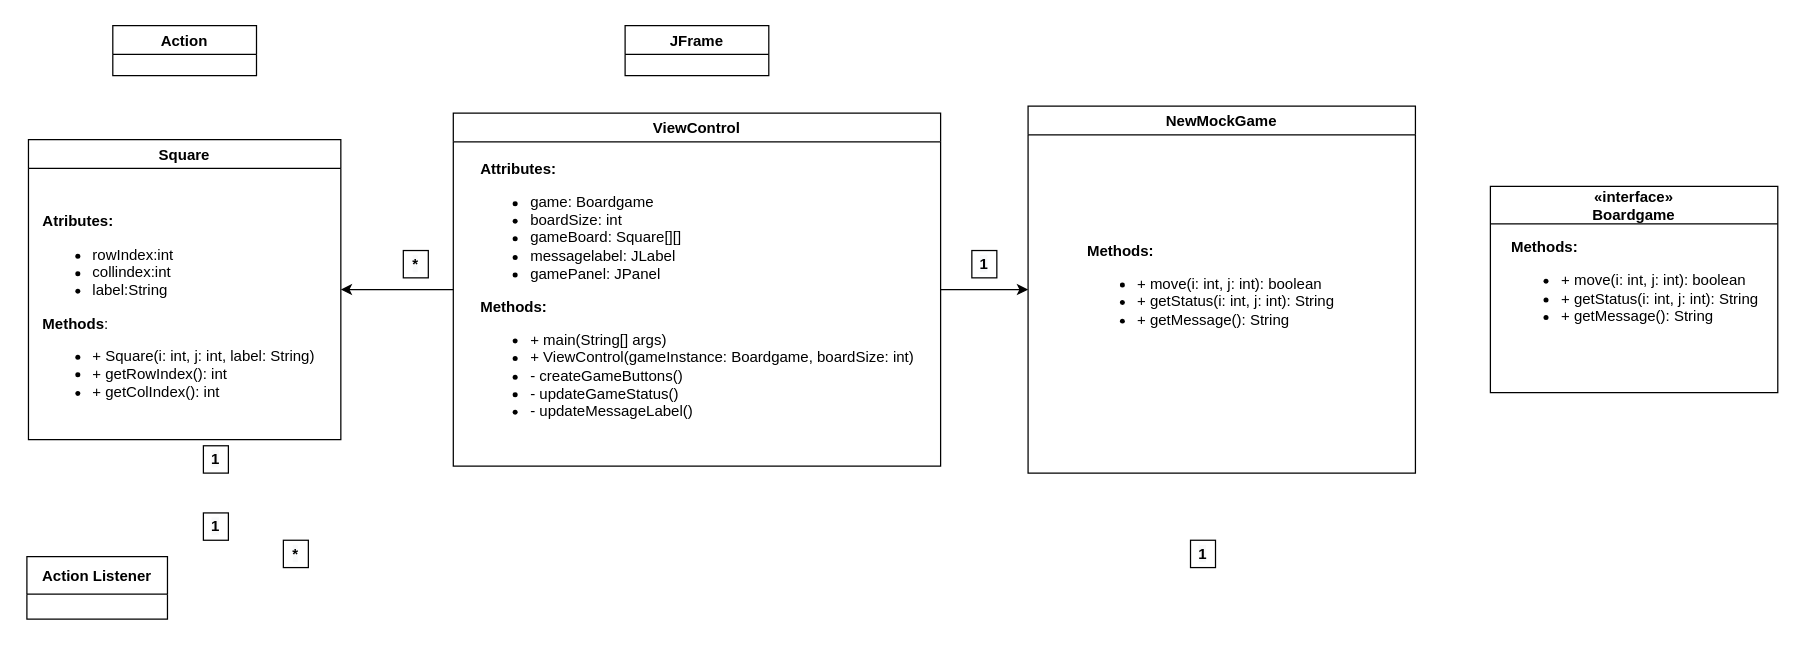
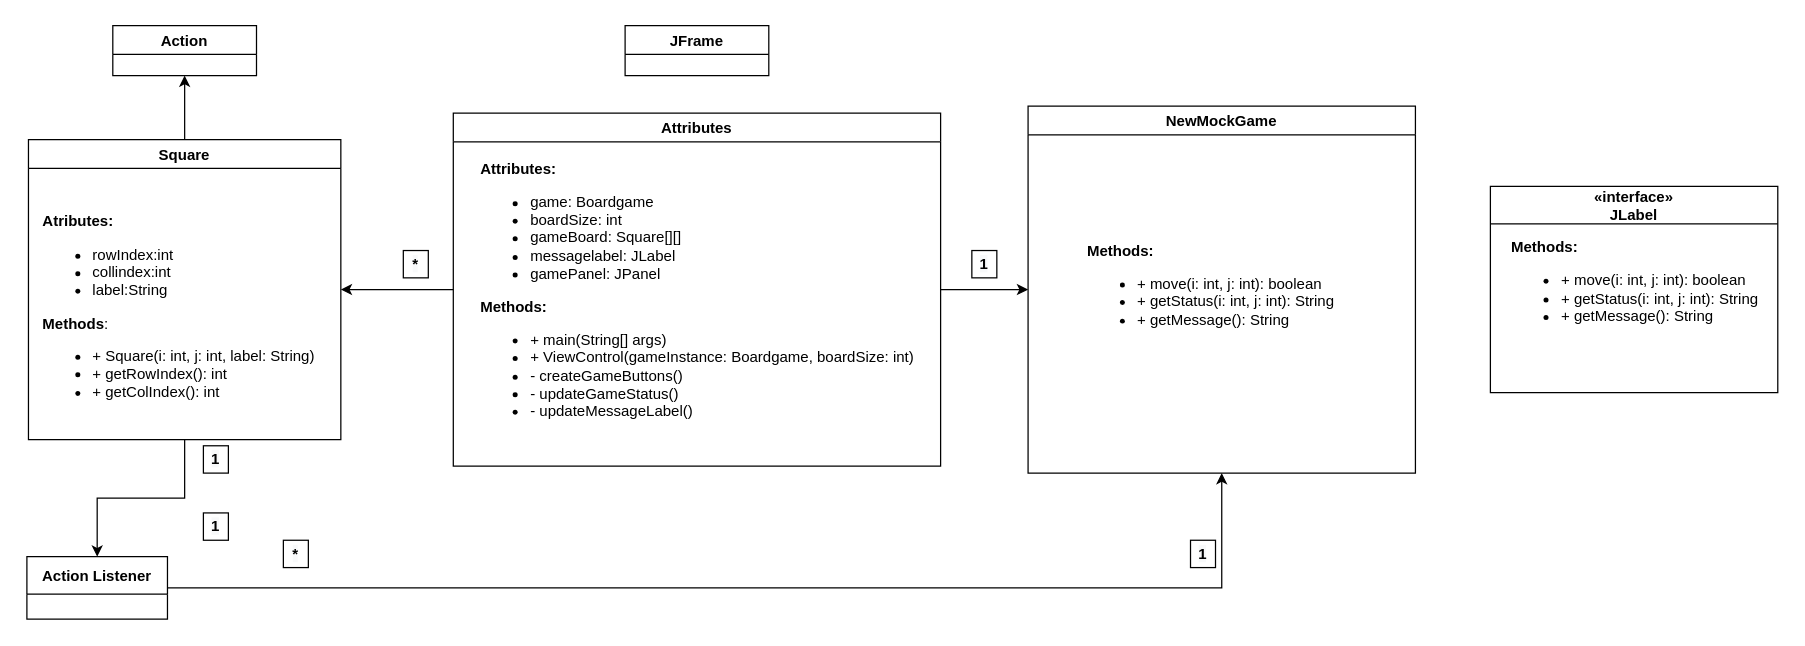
none -> (184, 112)
(696, 128) -> (696, 128)
(1634, 197) -> (1634, 197)
none -> (144, 498)
none -> (748, 588)
